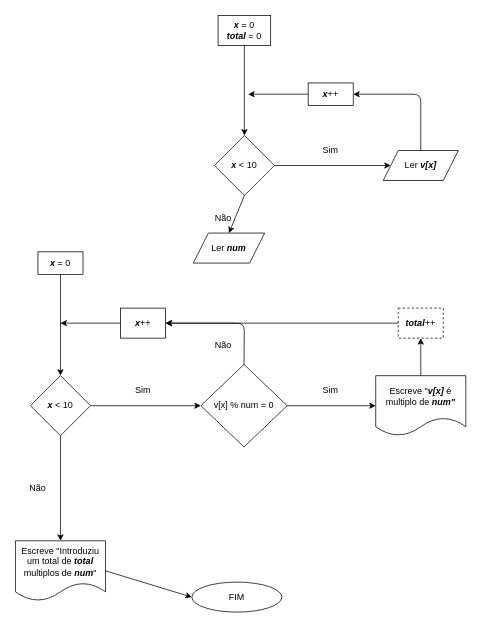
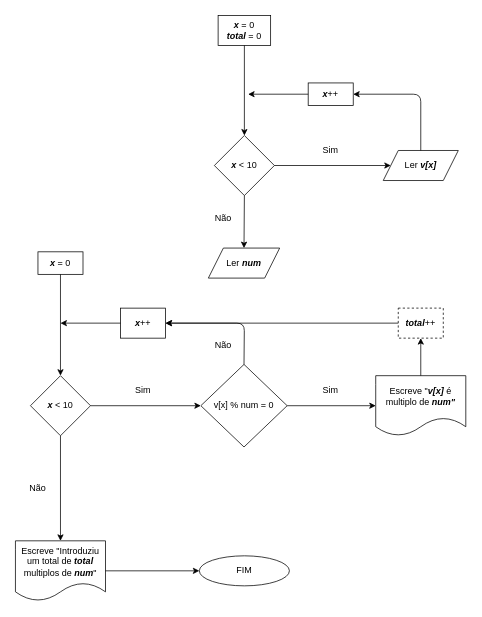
(229, 248) -> (244, 263)
(237, 597) -> (244, 570)
